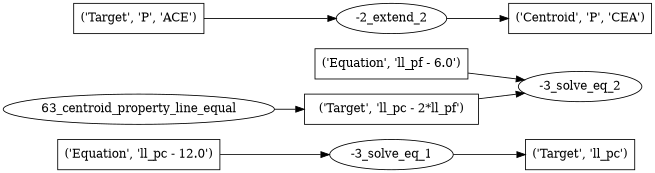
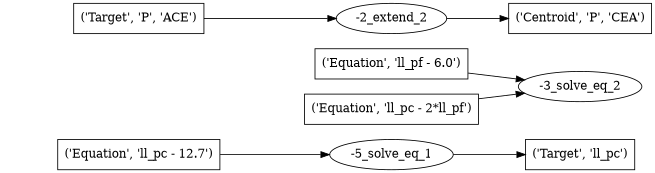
(139, 109) -> none
(391, 109) -> (391, 109)
(139, 155) -> (139, 155)
(391, 155) -> (391, 155)
